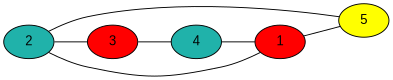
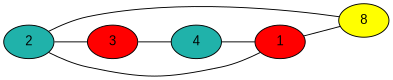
(364, 20) -> (364, 20)
